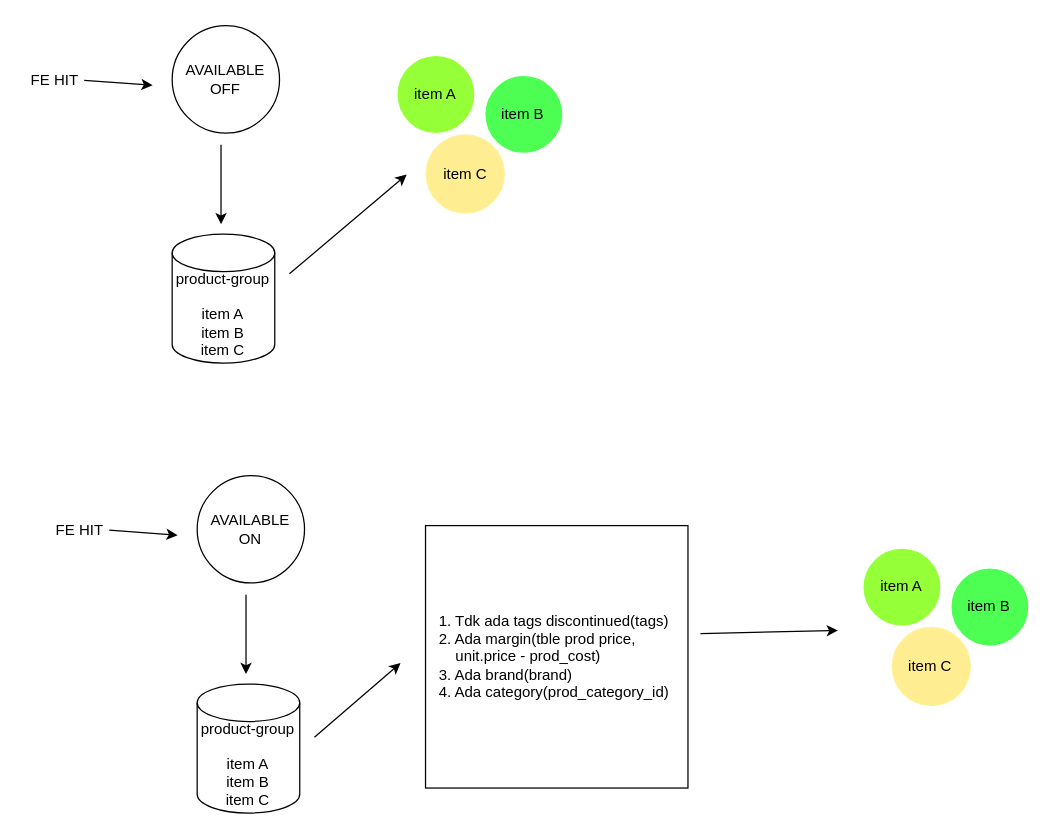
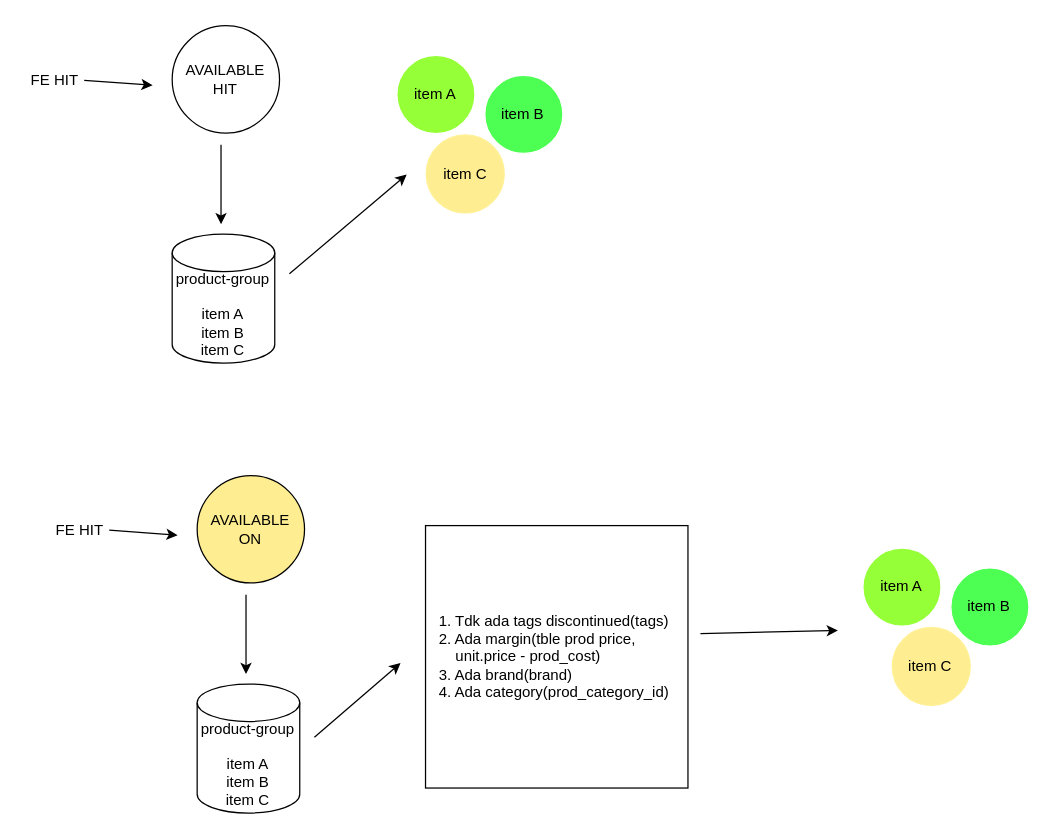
(226, 79) -> (226, 79)
(251, 529) -> (251, 529)
